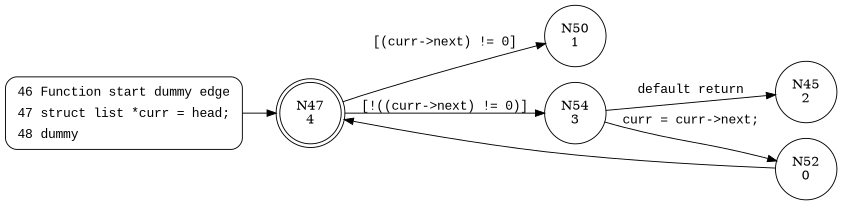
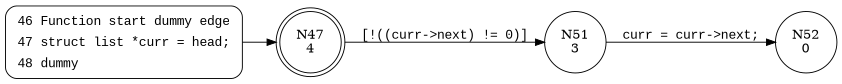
(575, 36) -> none
(806, 92) -> none
(575, 113) -> (575, 42)
(563, 154) -> none
